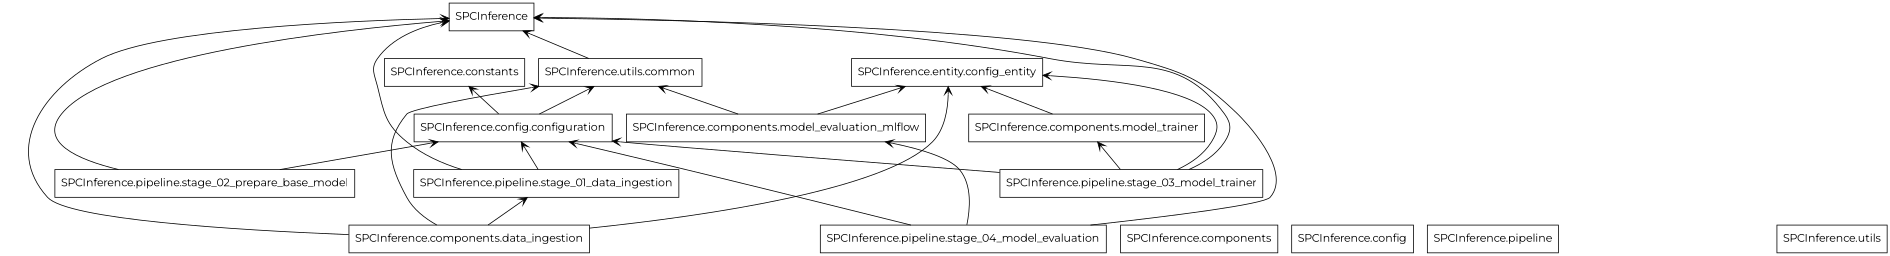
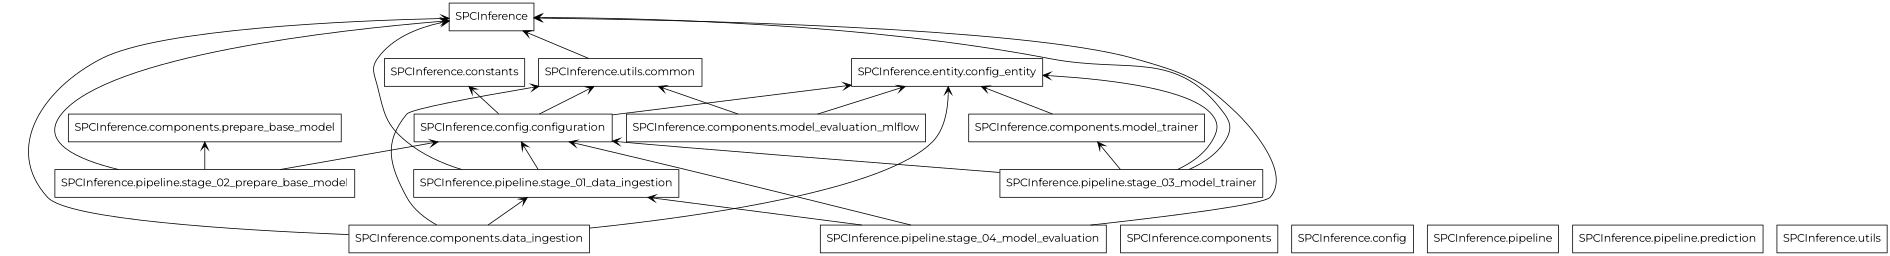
none -> (728, 100)
none -> (205, 128)
(951, 163) -> (759, 212)
none -> (1668, 239)
